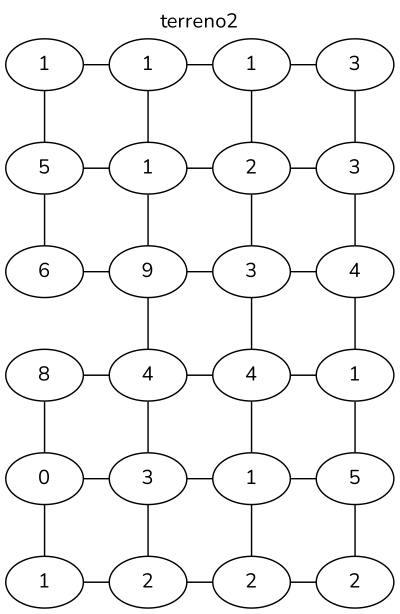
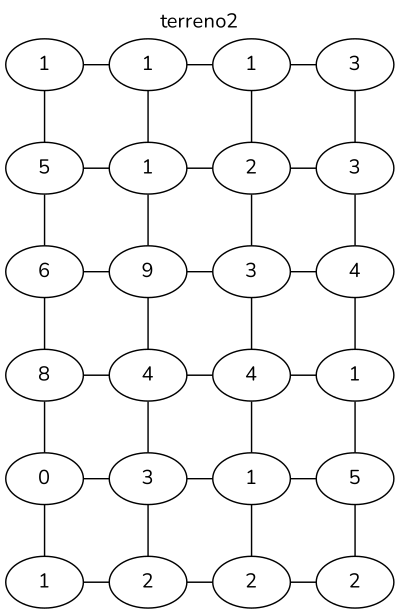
none -> (45, 324)
